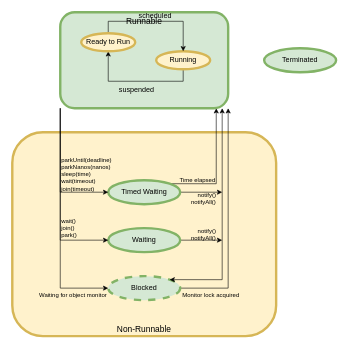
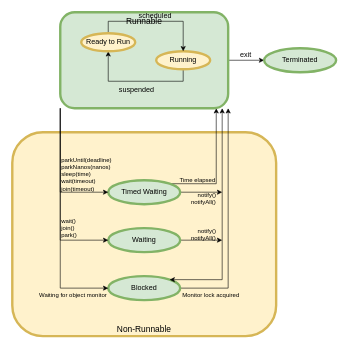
none -> (258, 60)
(144, 288) -> (144, 288)
